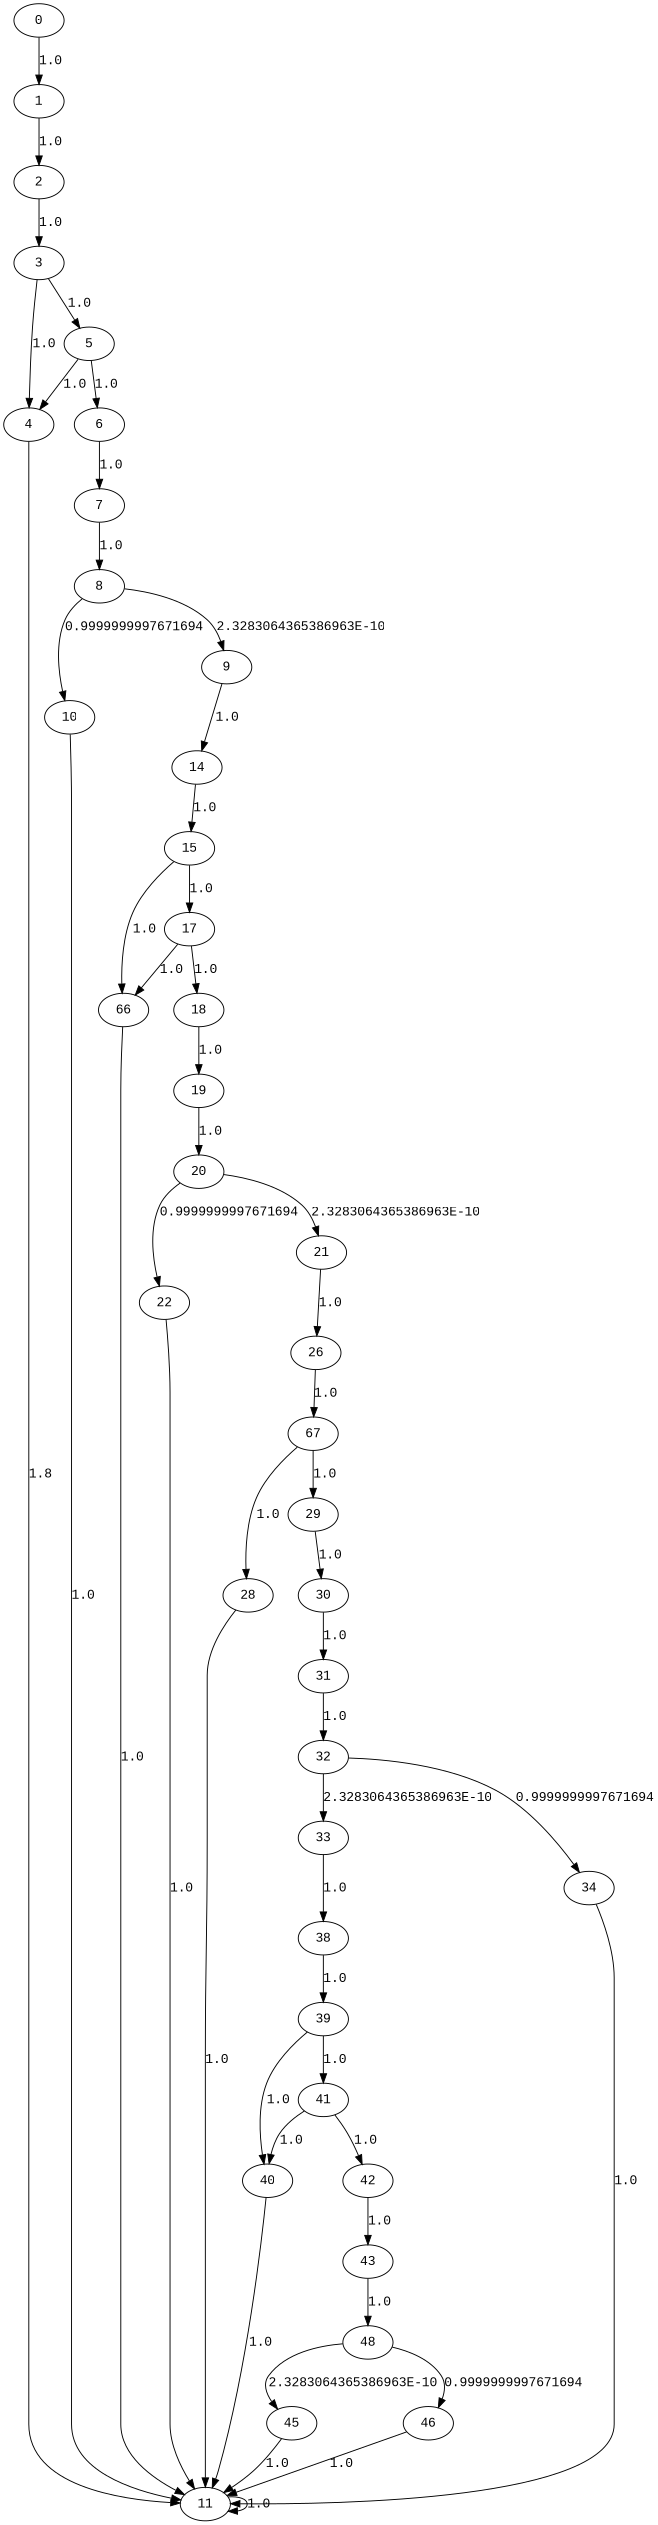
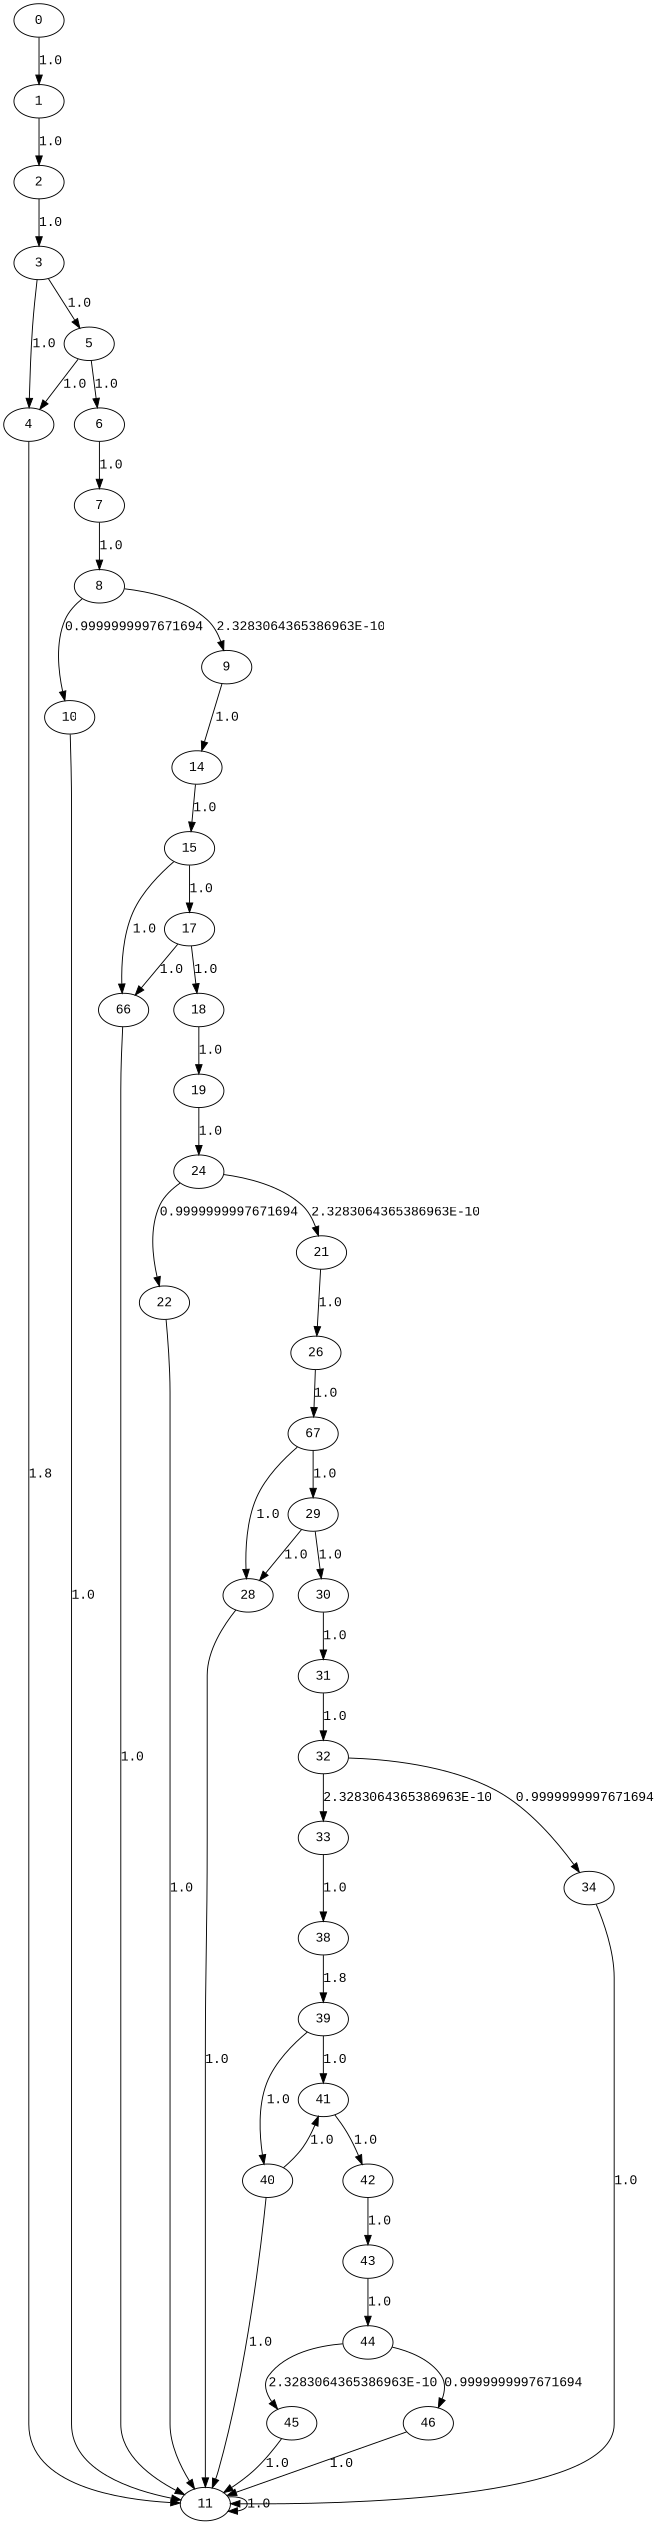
(199, 1172) -> (199, 1172)
none -> (284, 1551)
(335, 1979) -> (335, 1979)
(283, 2129) -> (302, 2148)
(368, 2342) -> (368, 2342)
